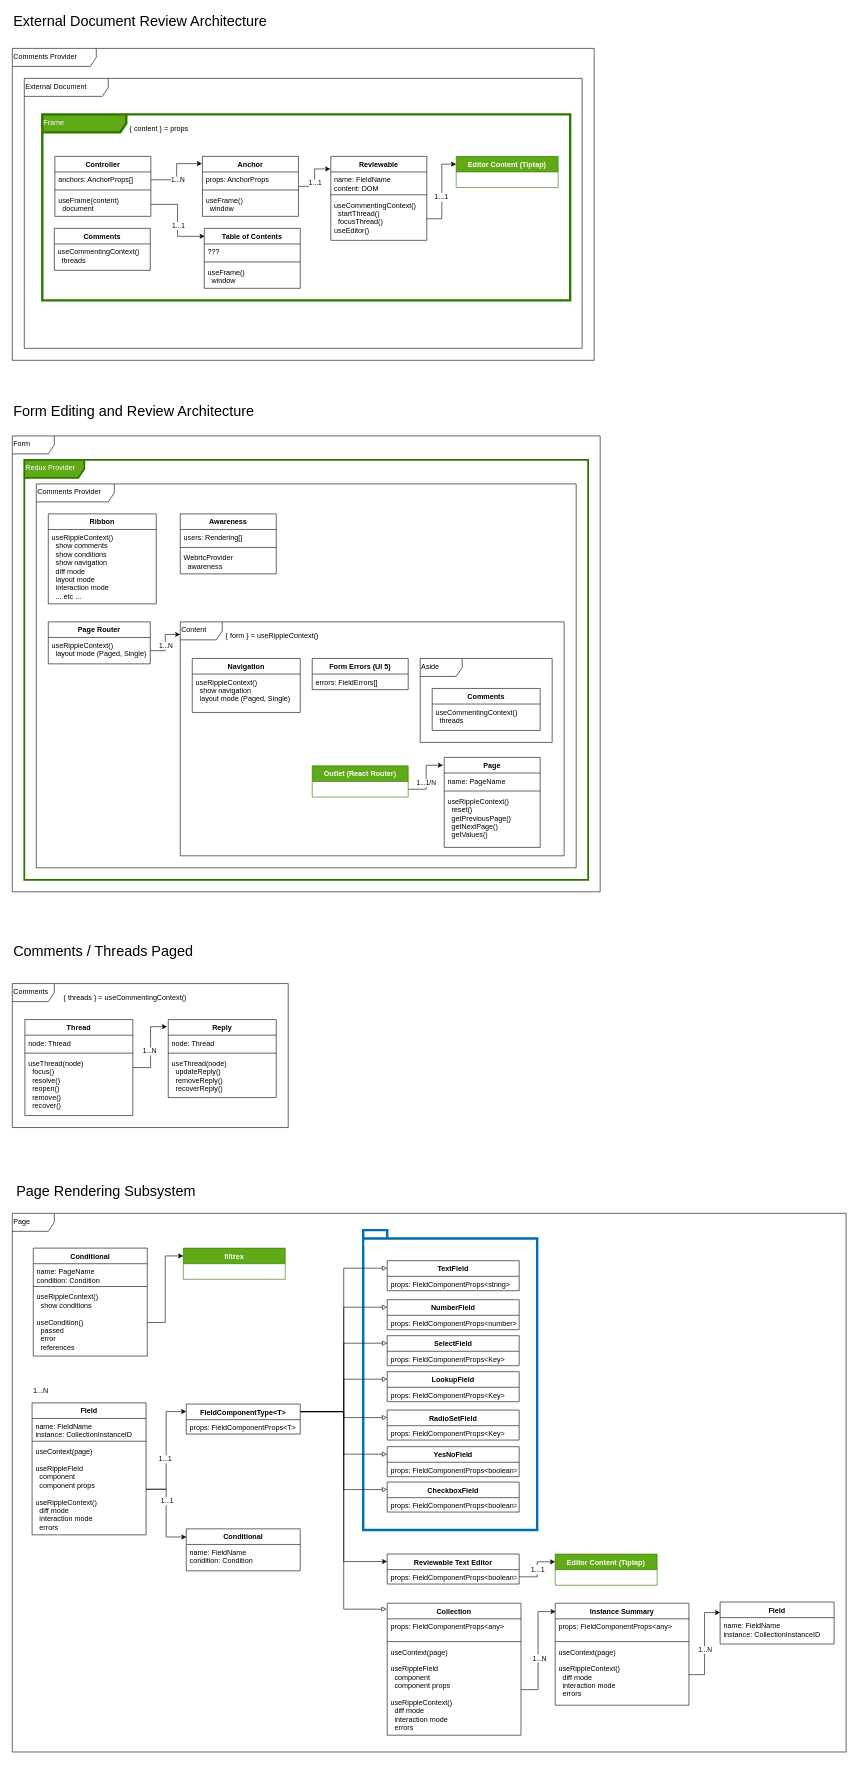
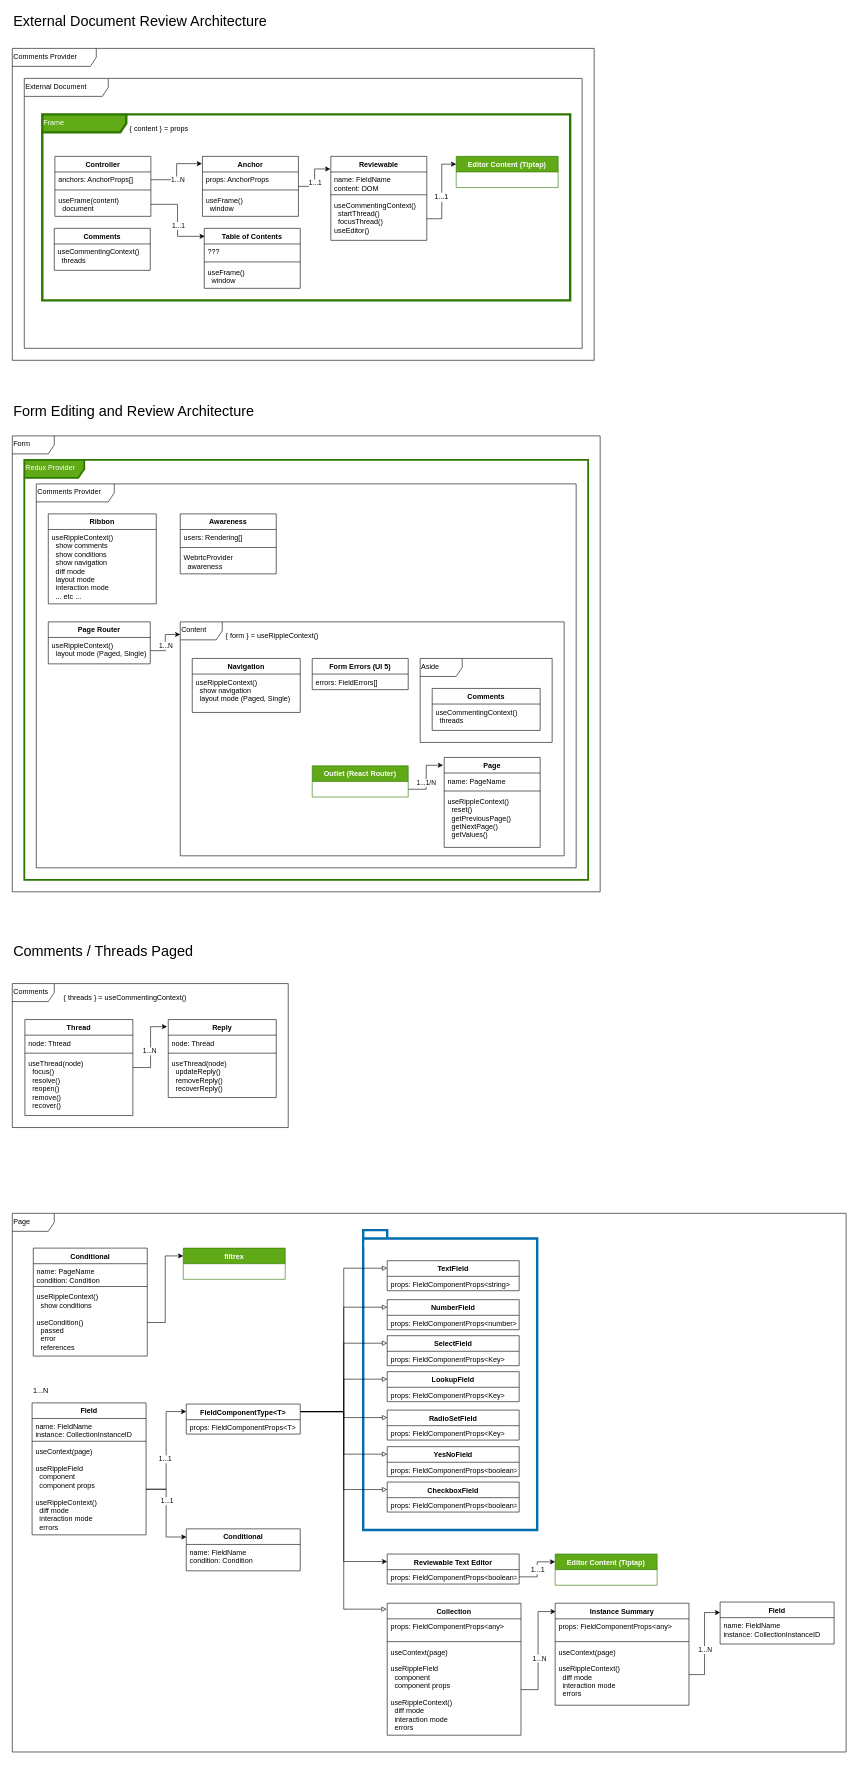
(108, 1191) -> none
